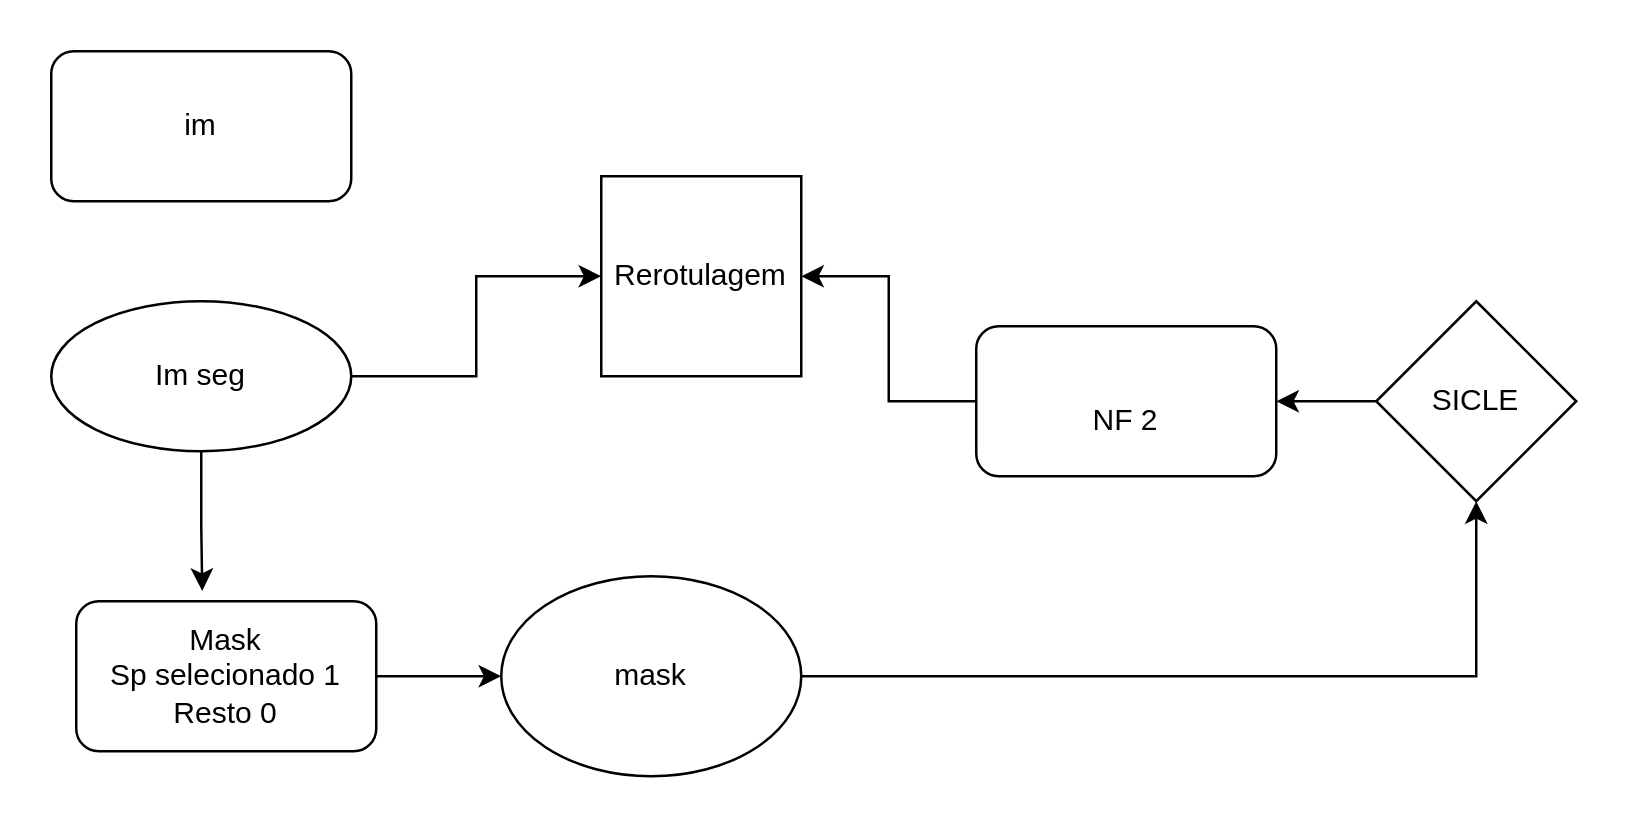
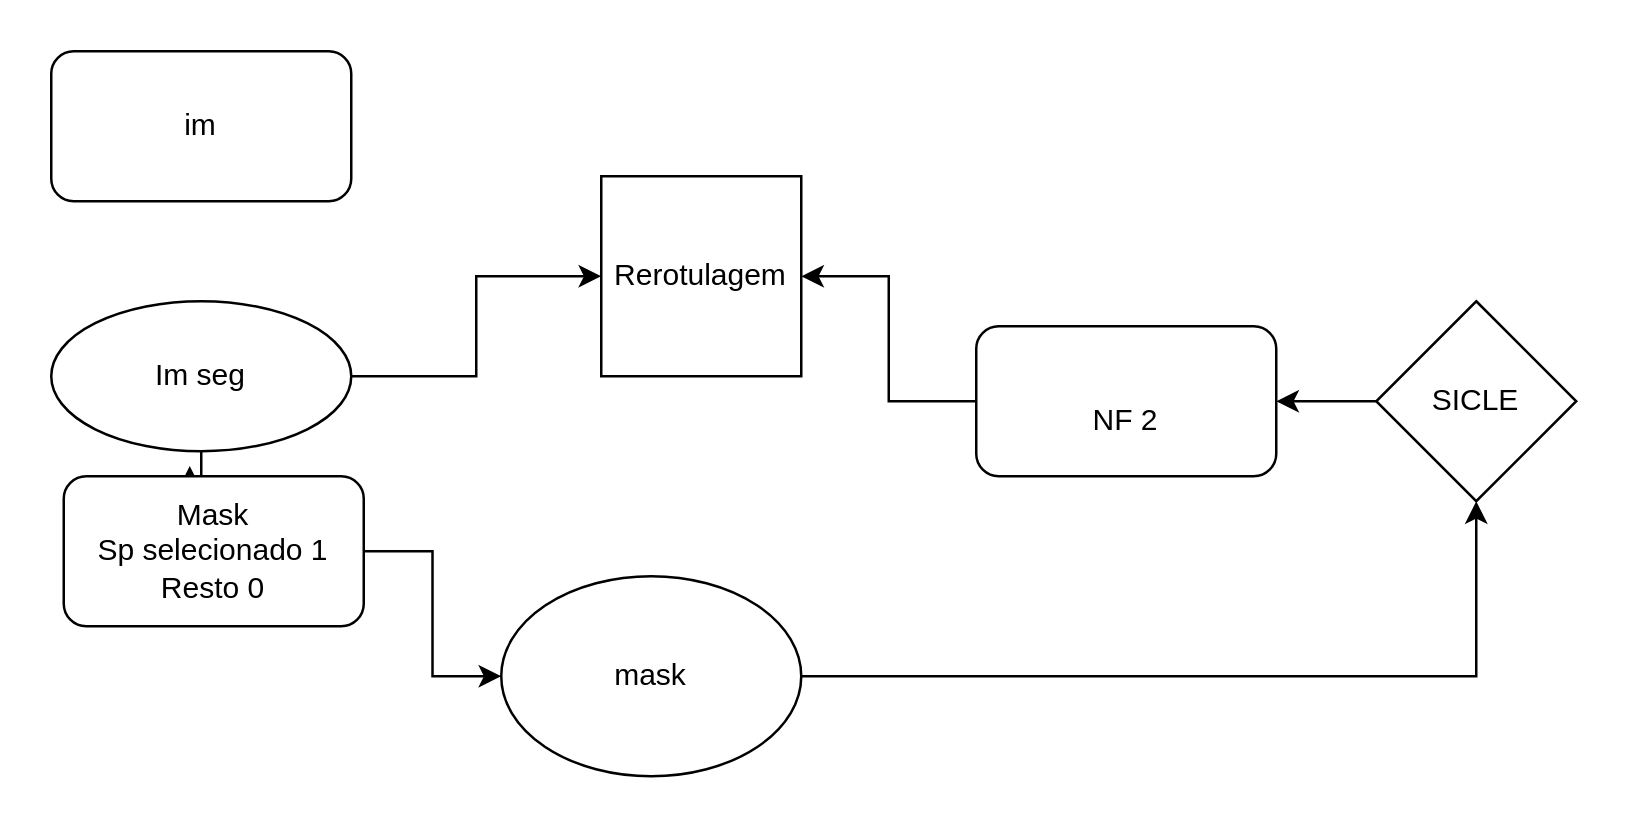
(226, 676) -> (214, 551)
